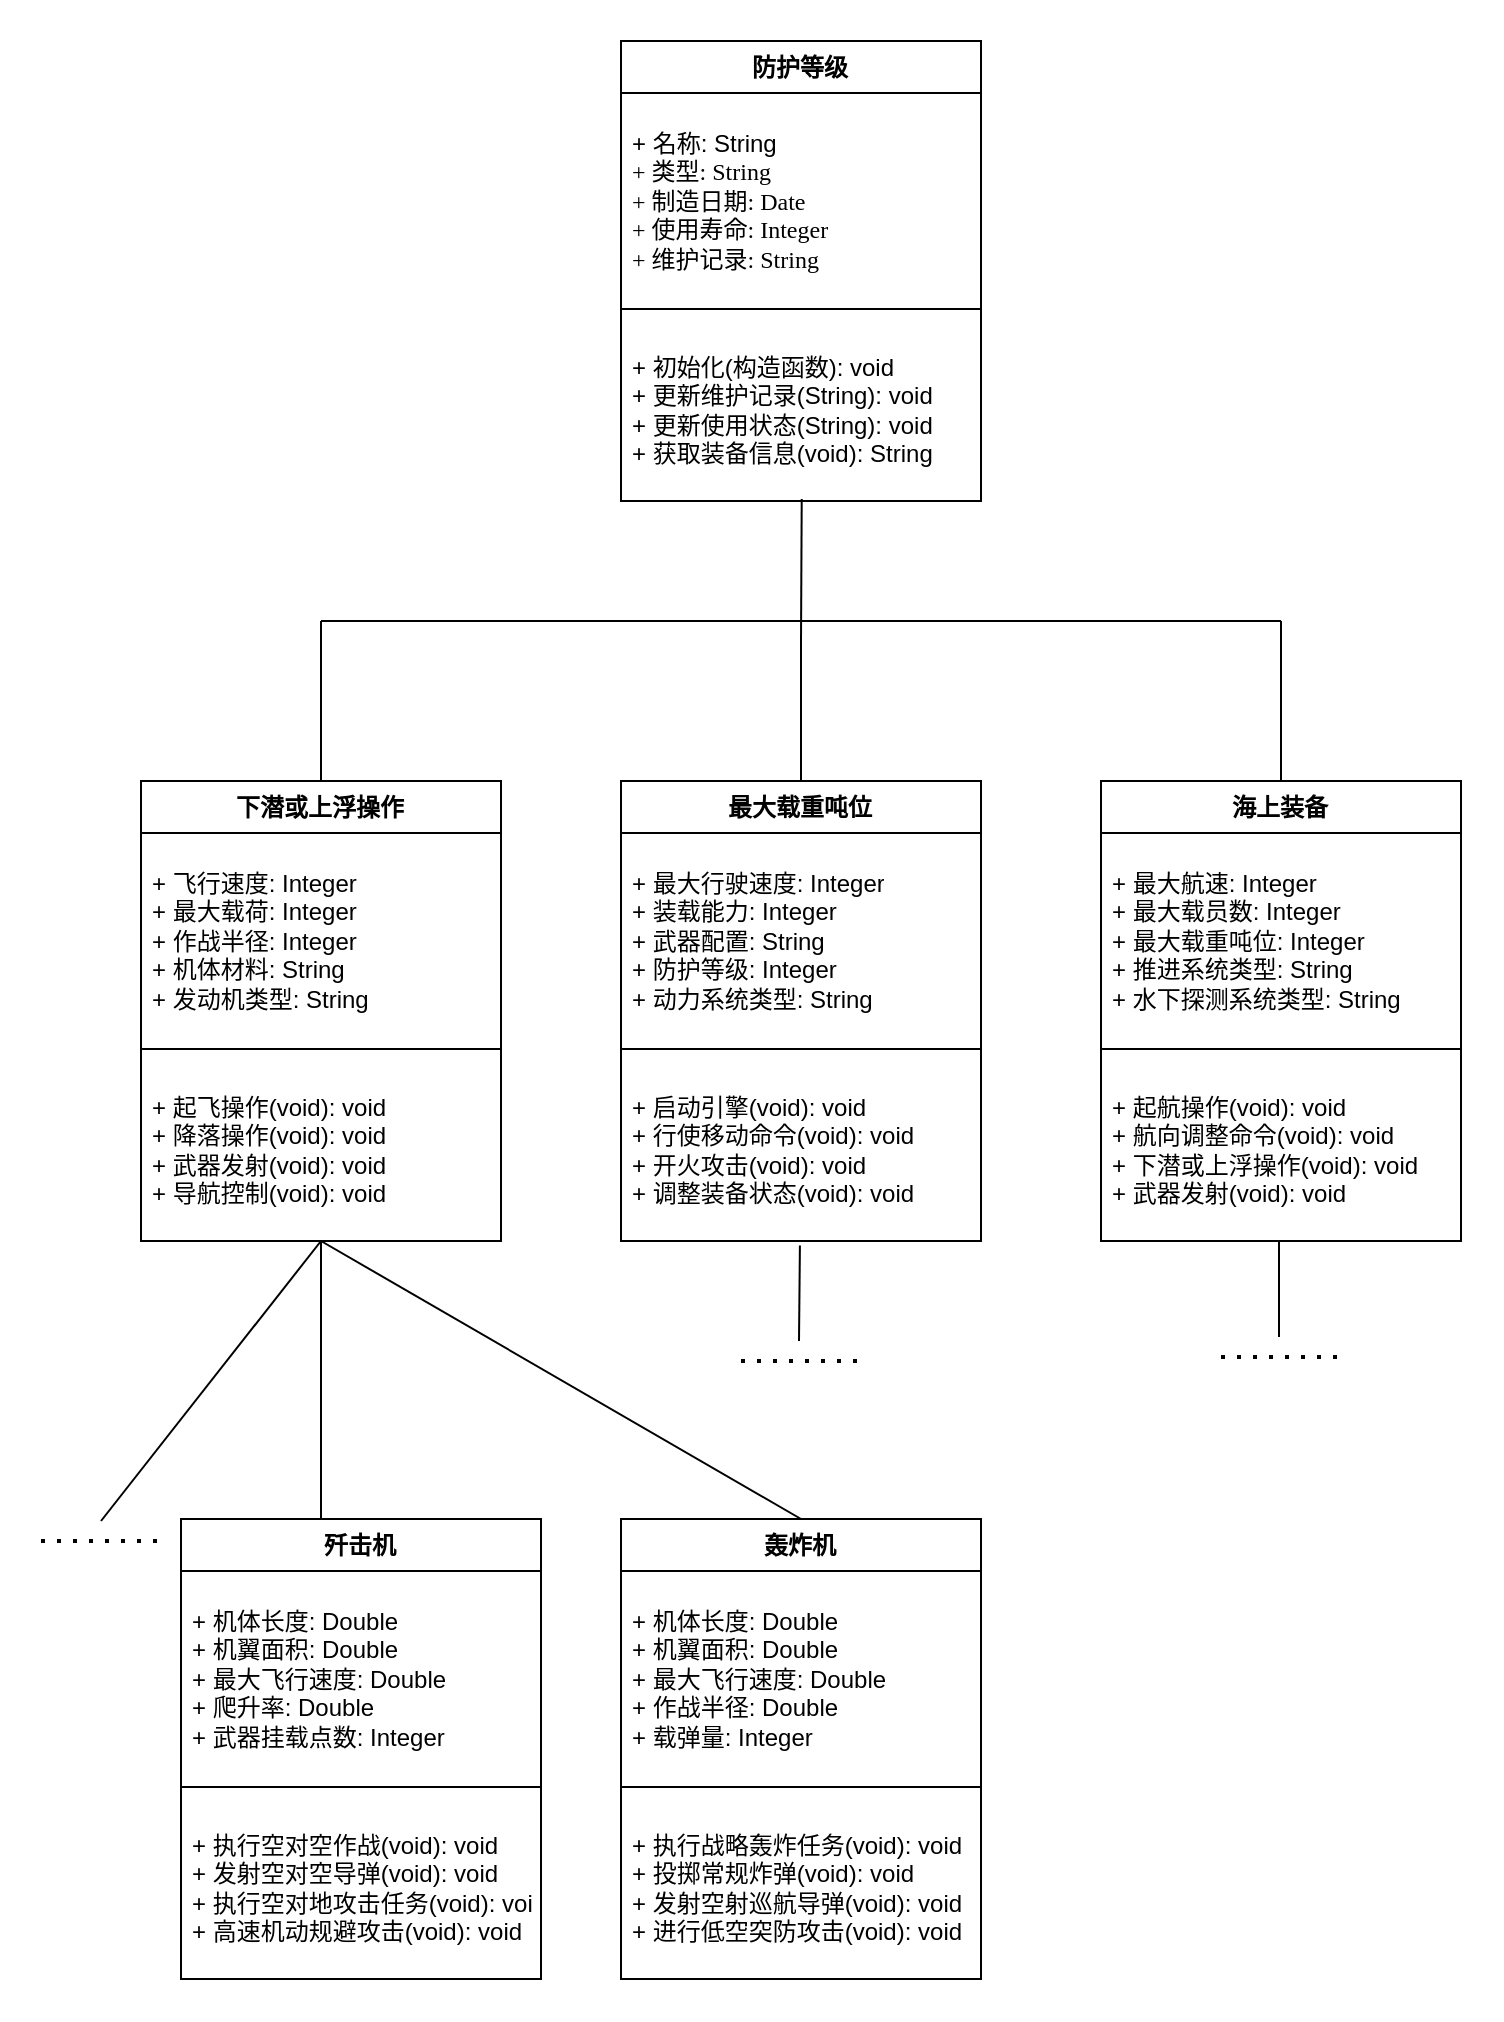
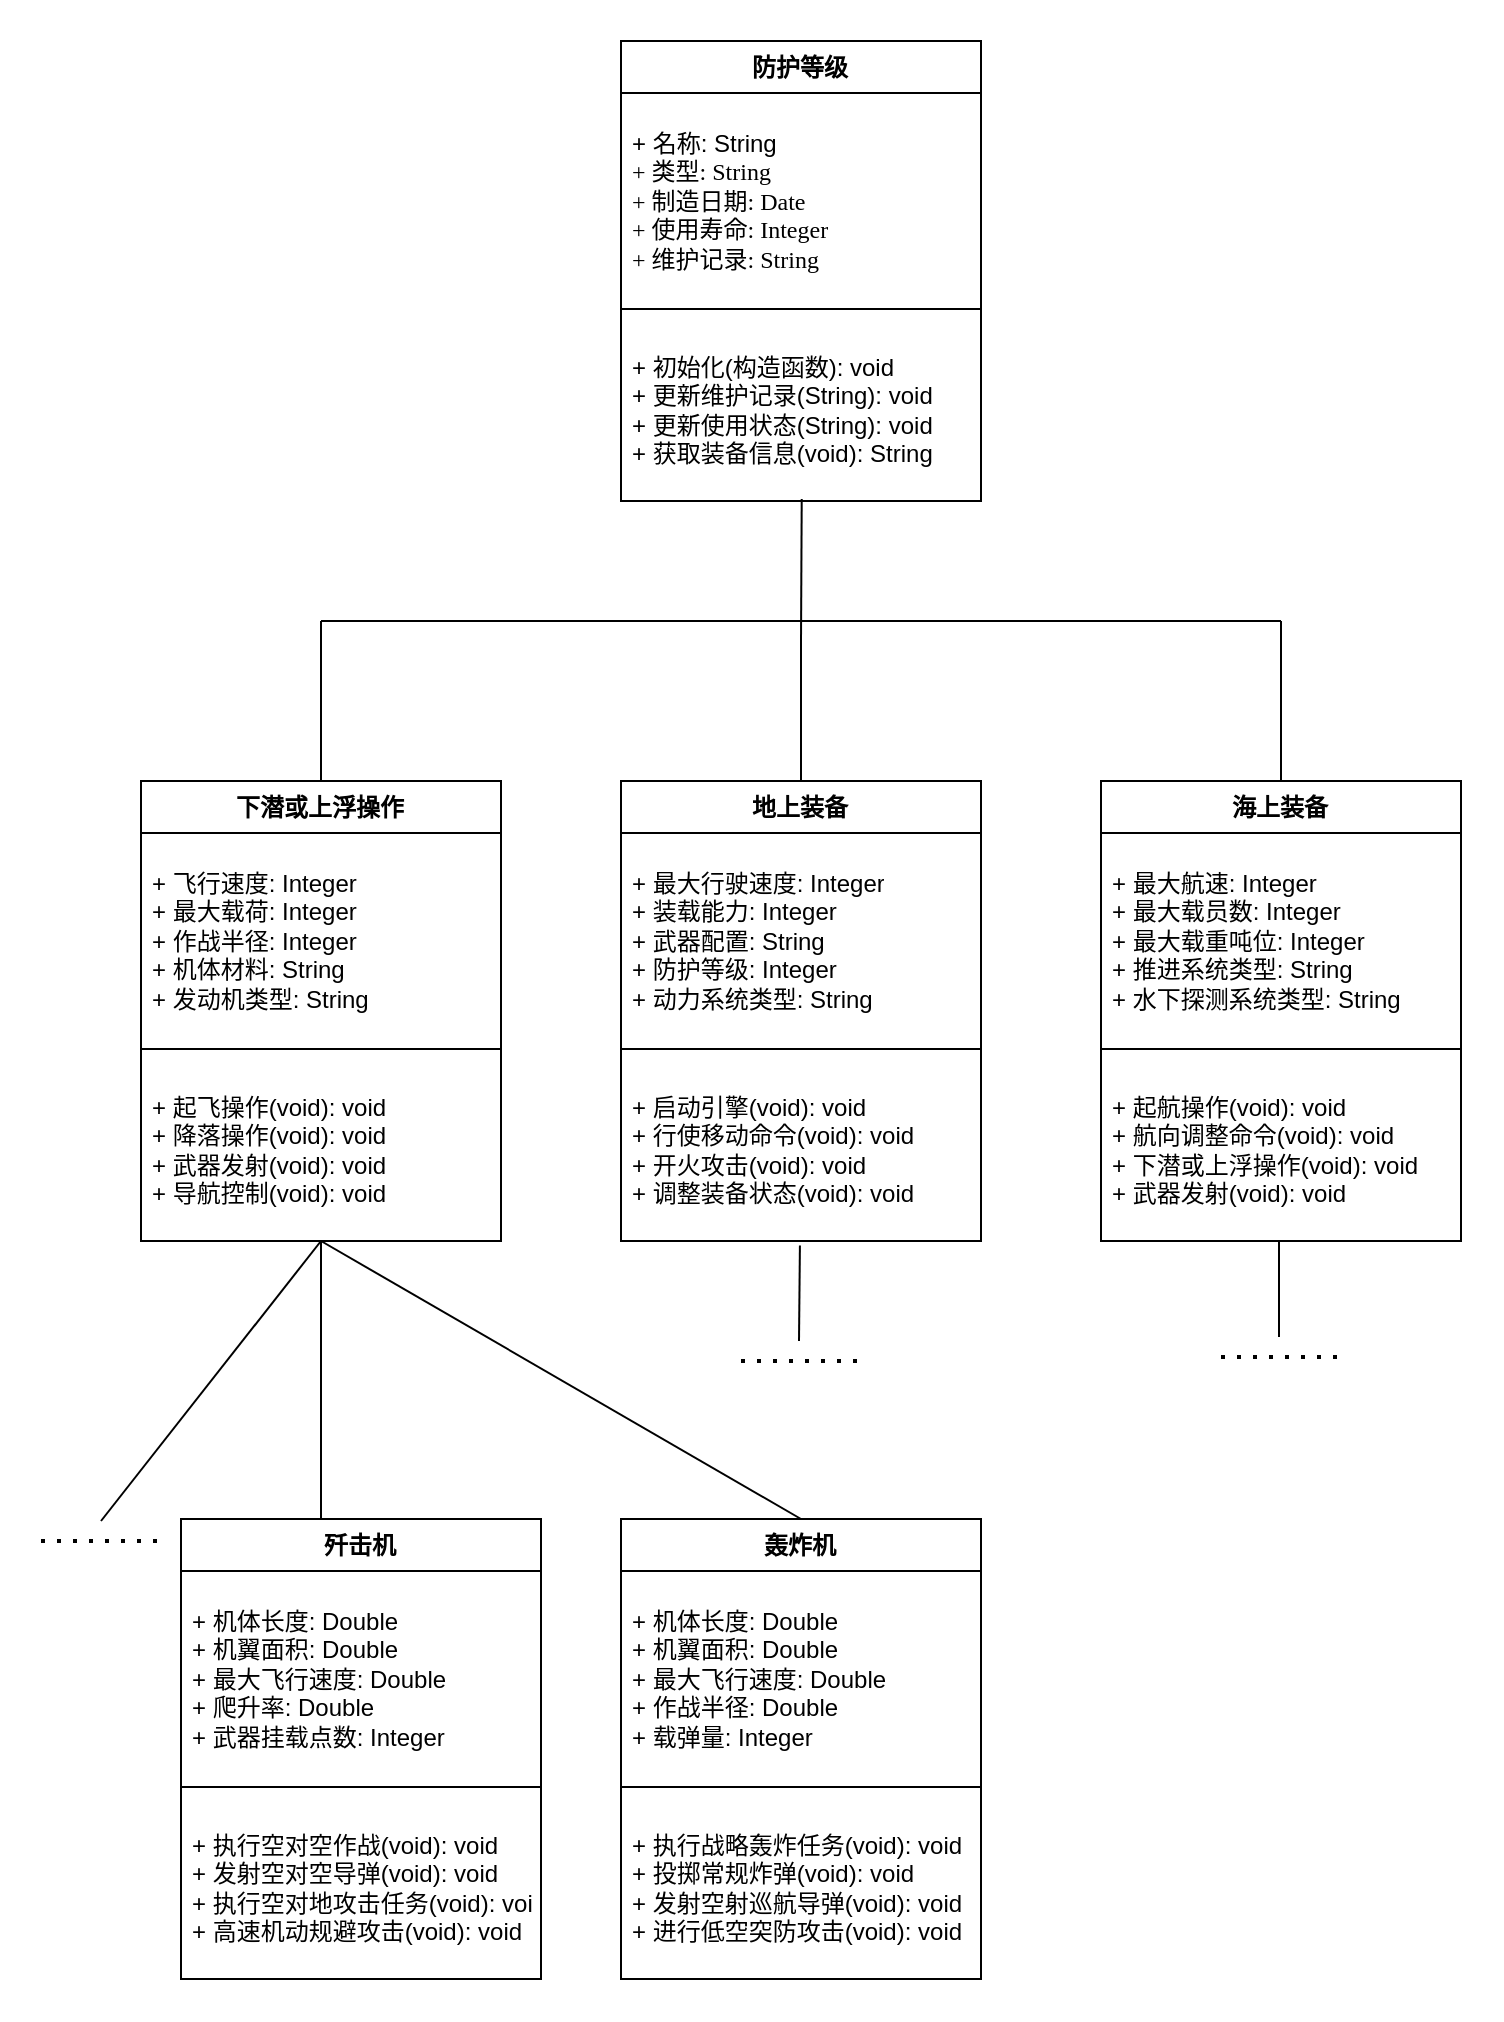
(801, 809) -> (801, 809)
